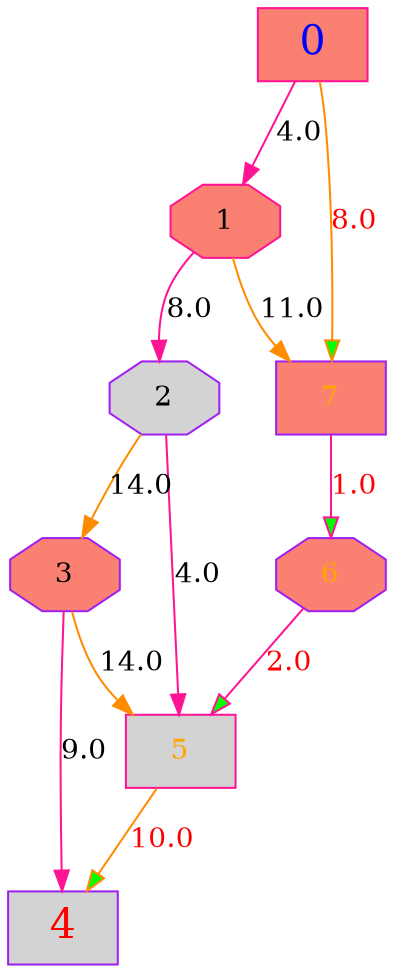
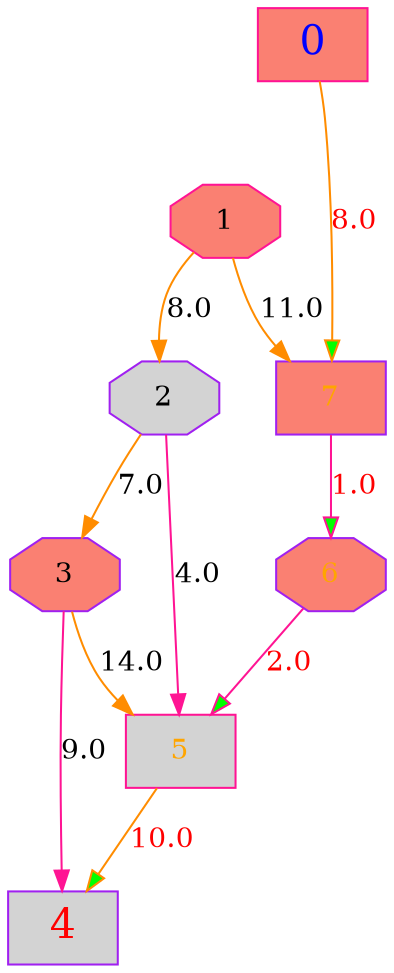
(274, 124) -> none
(167, 293) -> (167, 293)
(141, 486) -> (141, 486)
